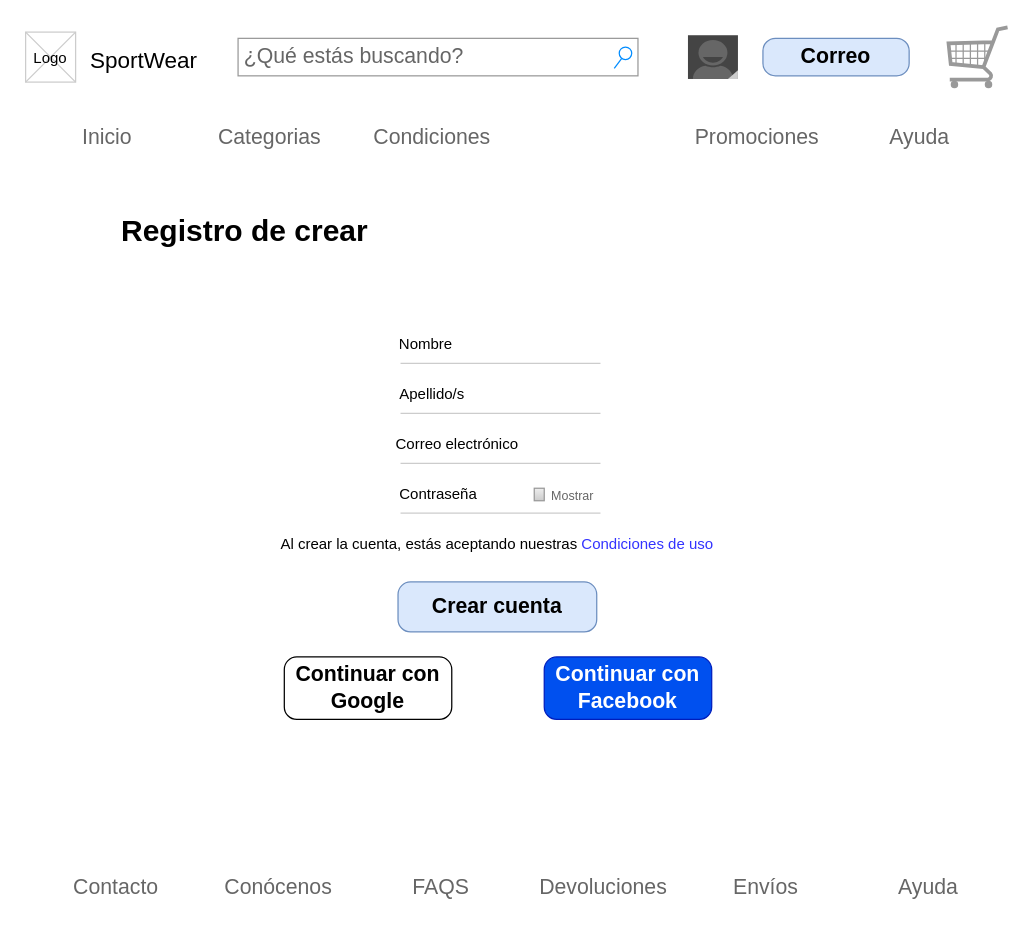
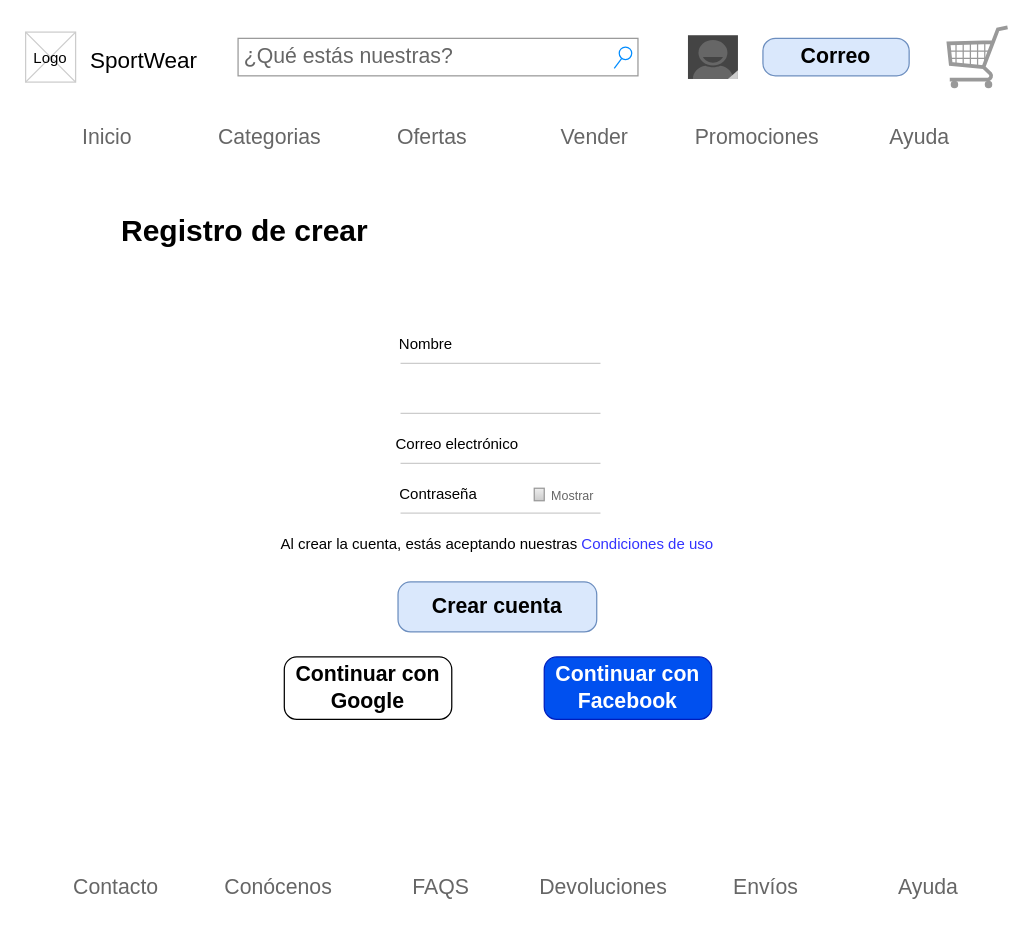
(358, 57) -> (358, 57)
(433, 138) -> (433, 138)
none -> (594, 138)
(432, 394) -> none
